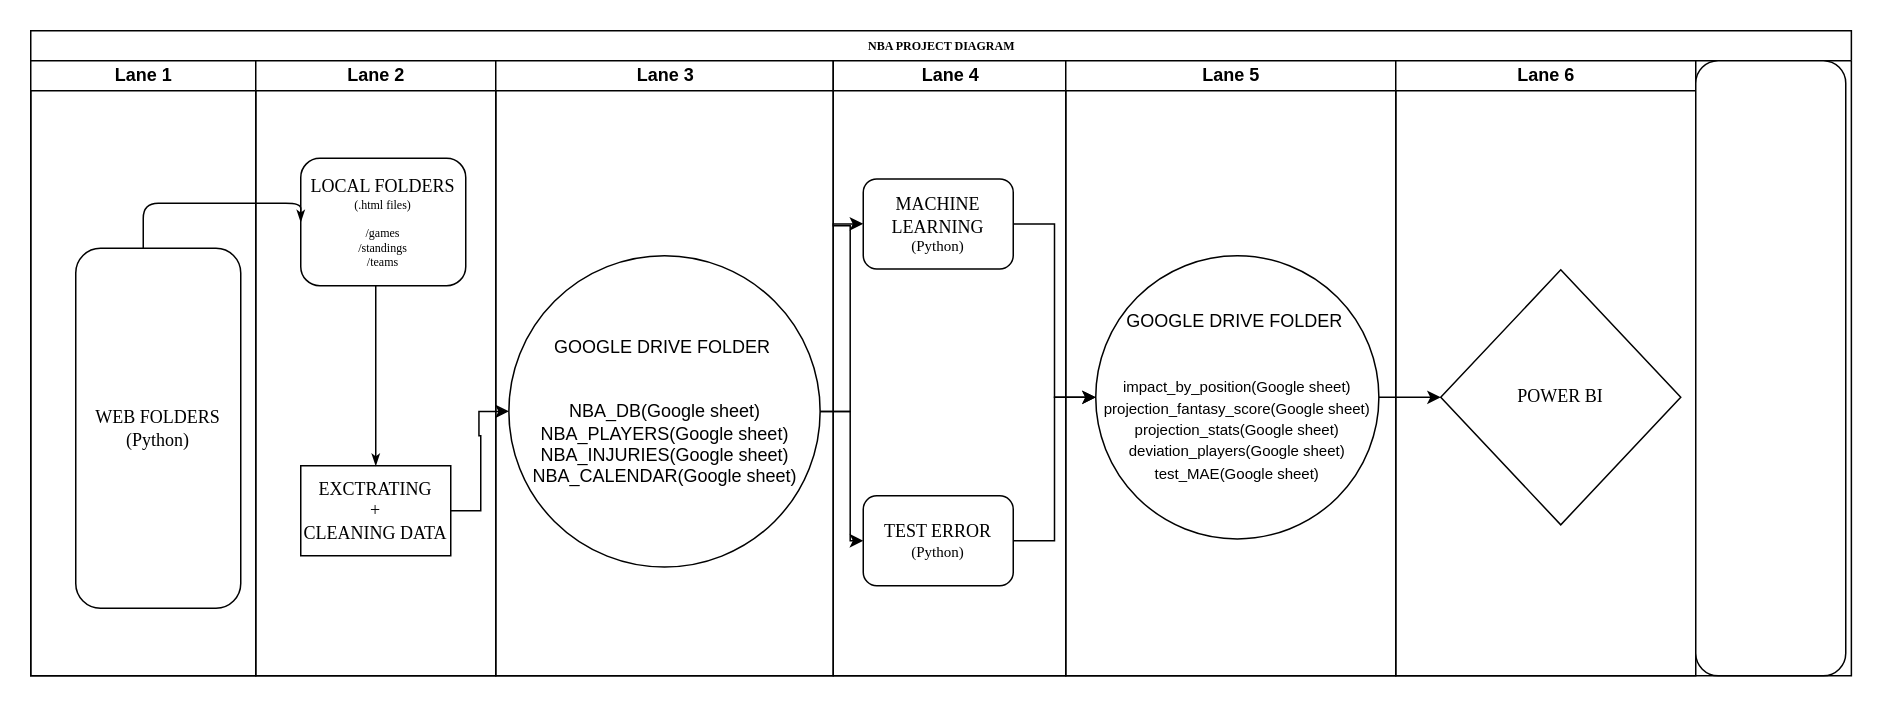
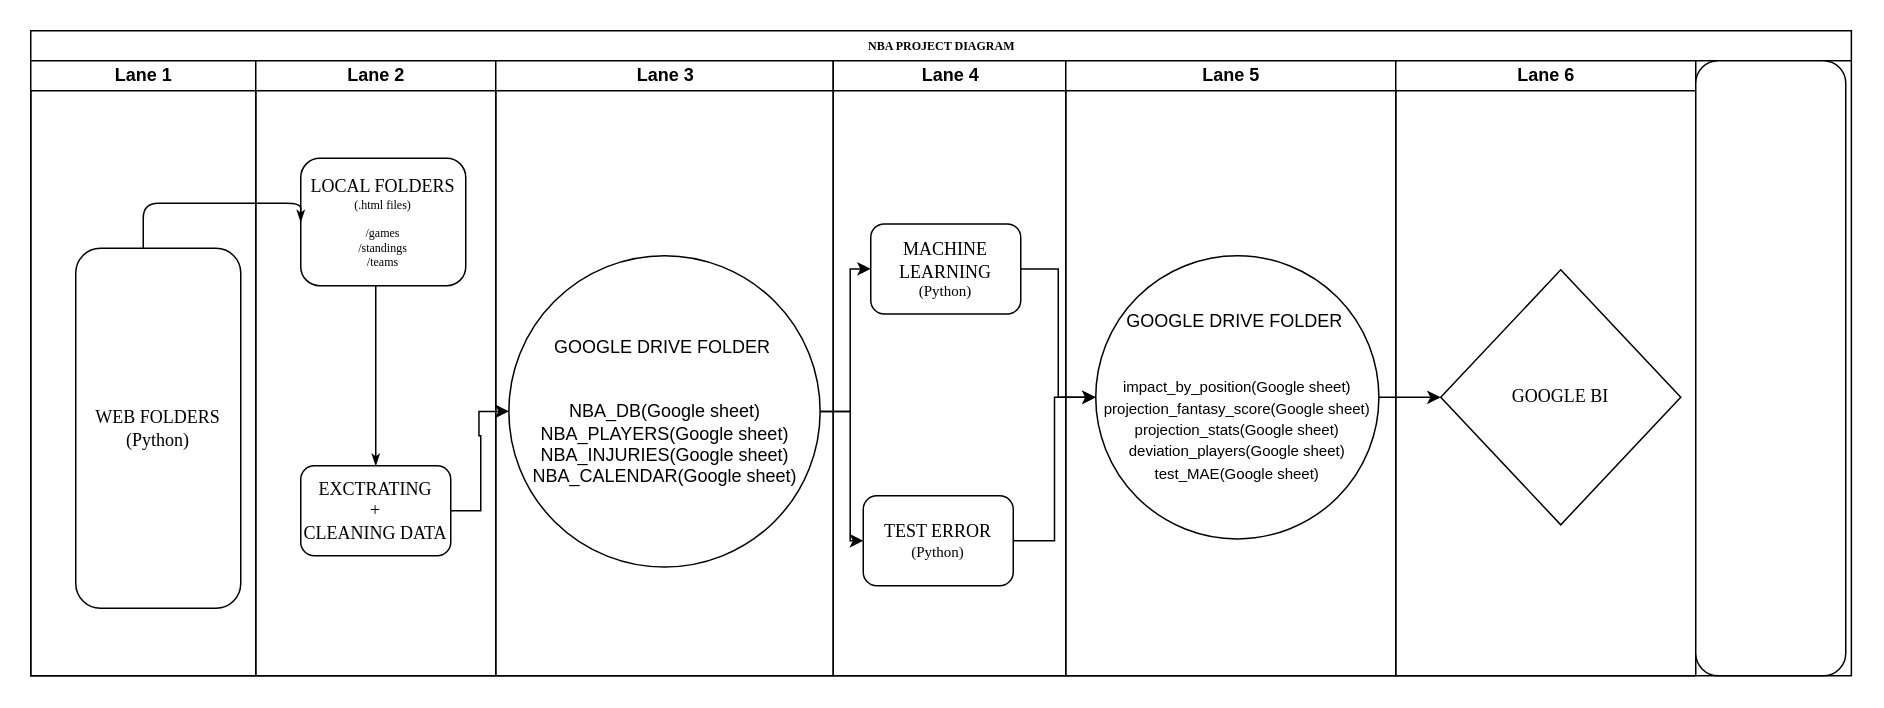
(938, 224) -> (946, 269)
(1561, 397) -> (1561, 397)
(376, 511) -> (376, 511)
